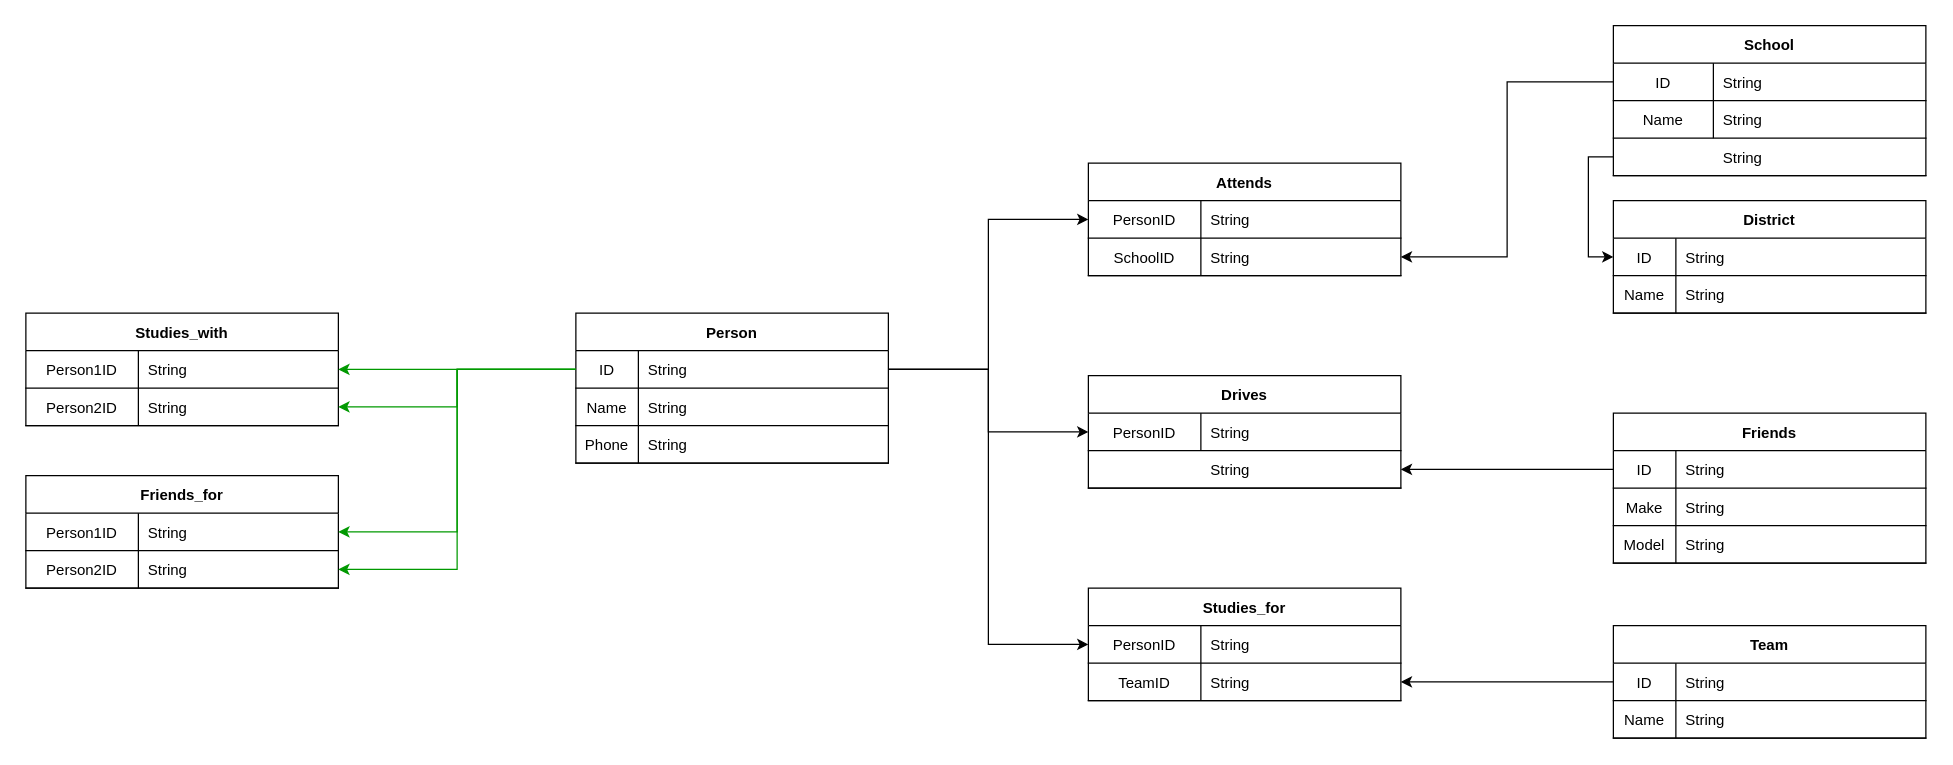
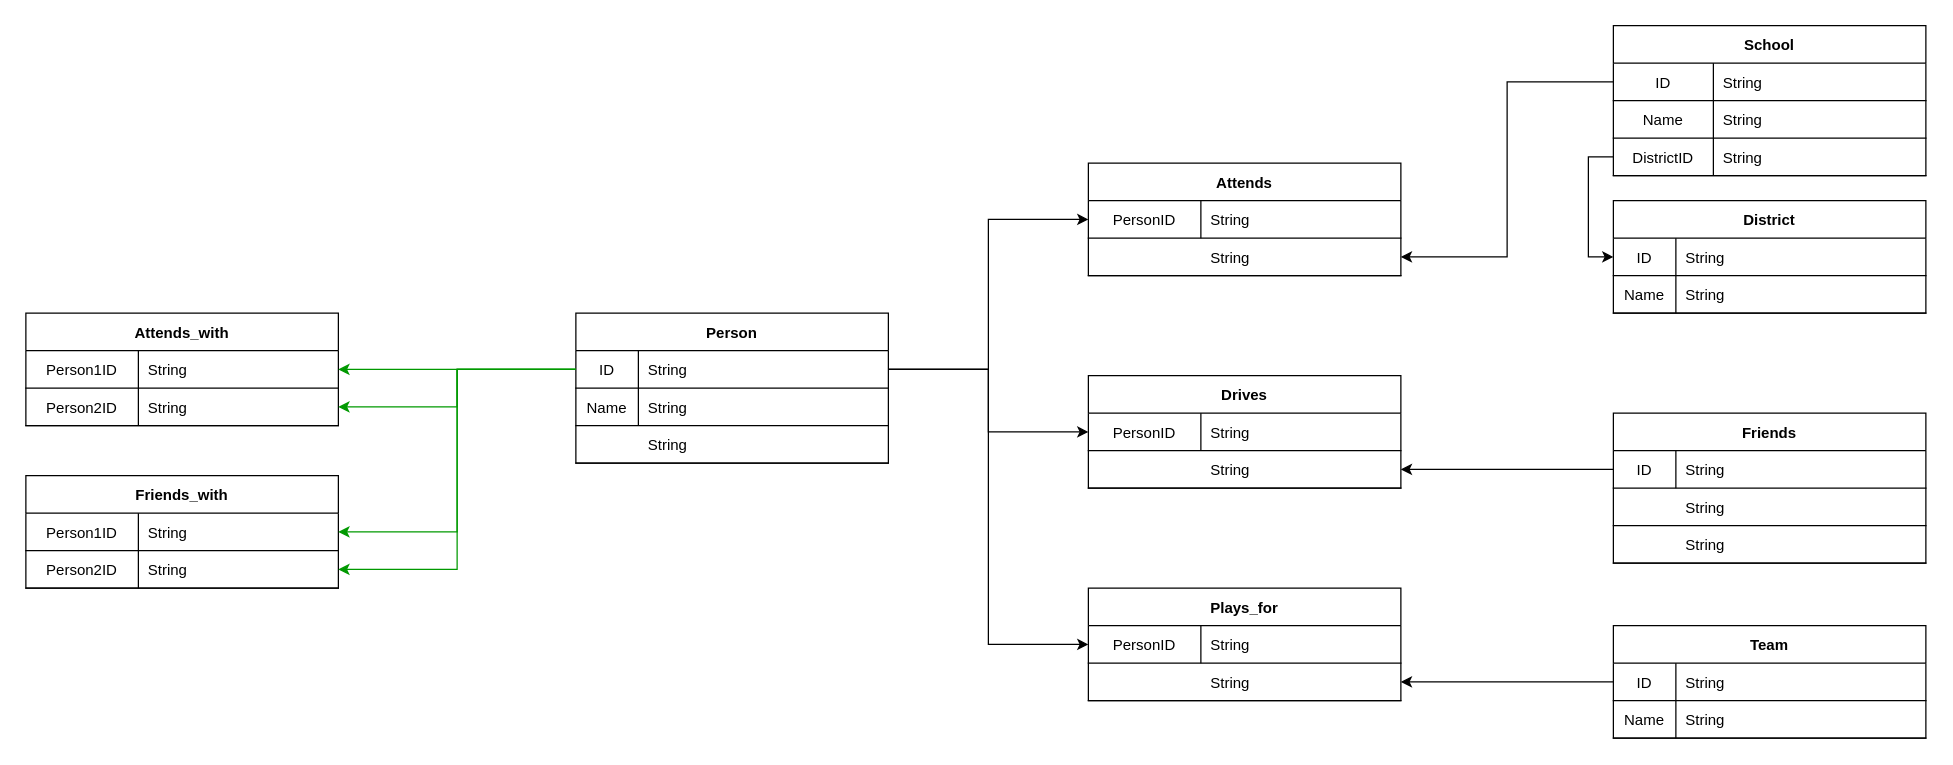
none -> (1663, 157)
(1144, 257) -> none
(181, 333) -> (181, 333)
(607, 444) -> none
(181, 495) -> (181, 495)
(1644, 507) -> none
(1644, 544) -> none
(1244, 608) -> (1244, 608)
(1144, 682) -> none
